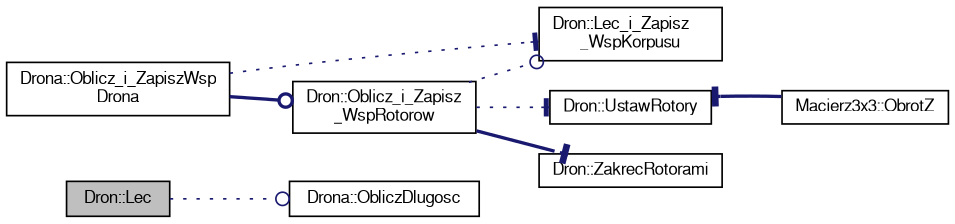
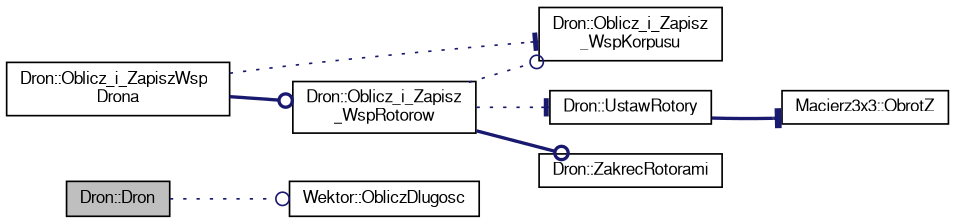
(631, 34) -> (631, 34)
(118, 89) -> (118, 89)
(751, 96) -> (742, 119)
(516, 141) -> (516, 141)
(118, 199) -> (118, 199)
(384, 199) -> (384, 199)
